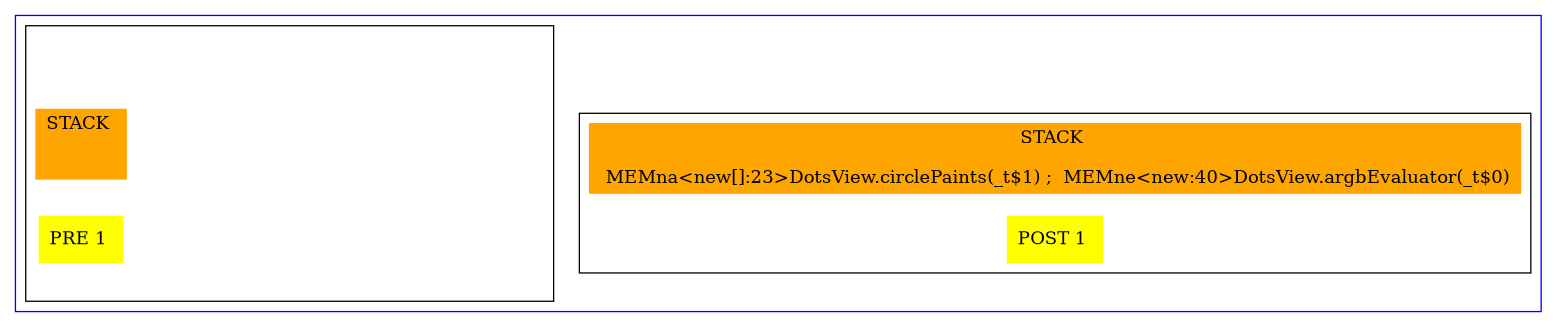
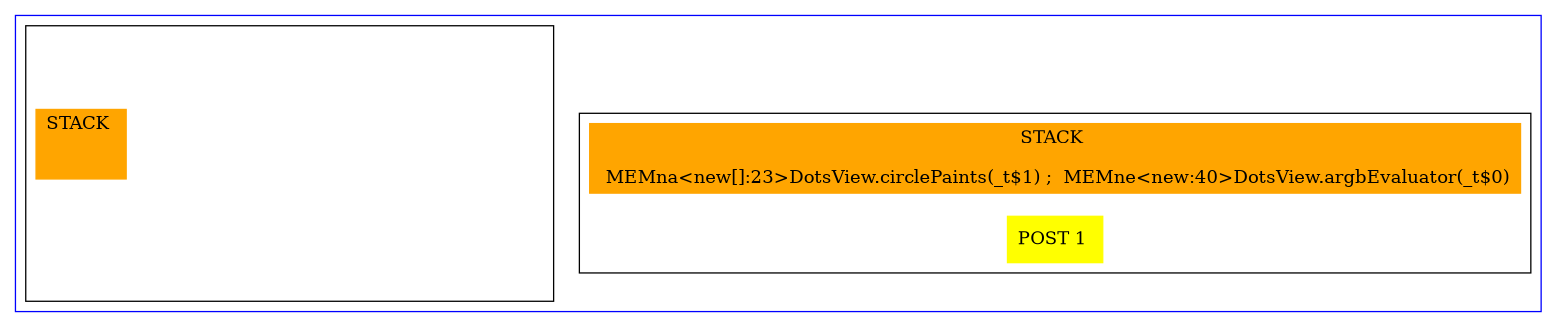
(81, 239) -> none
